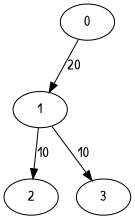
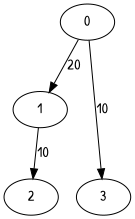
(69, 149) -> (95, 105)
